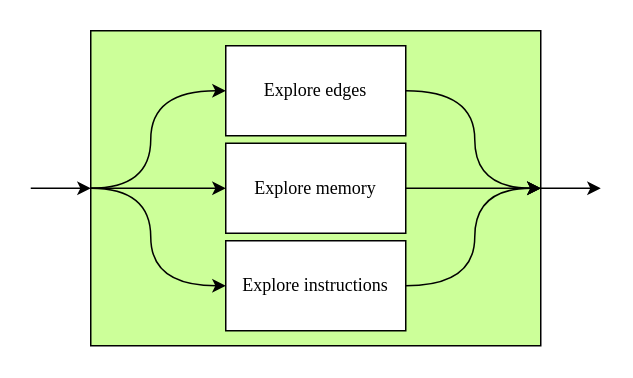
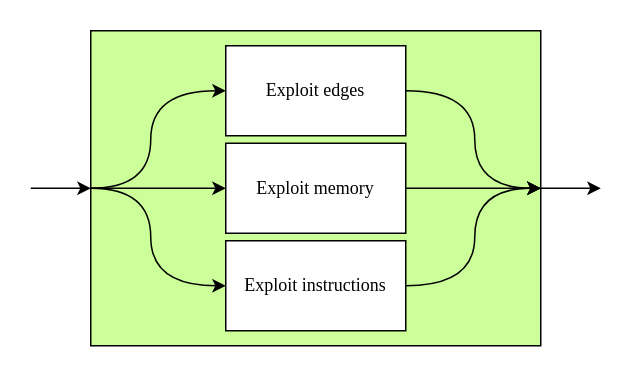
(316, 91) -> (316, 91)
(316, 188) -> (316, 188)
(316, 286) -> (316, 286)
